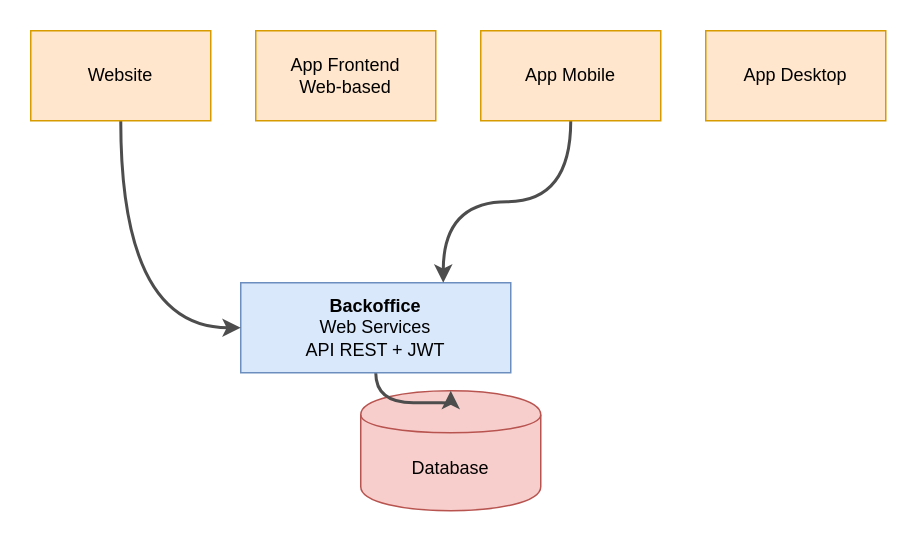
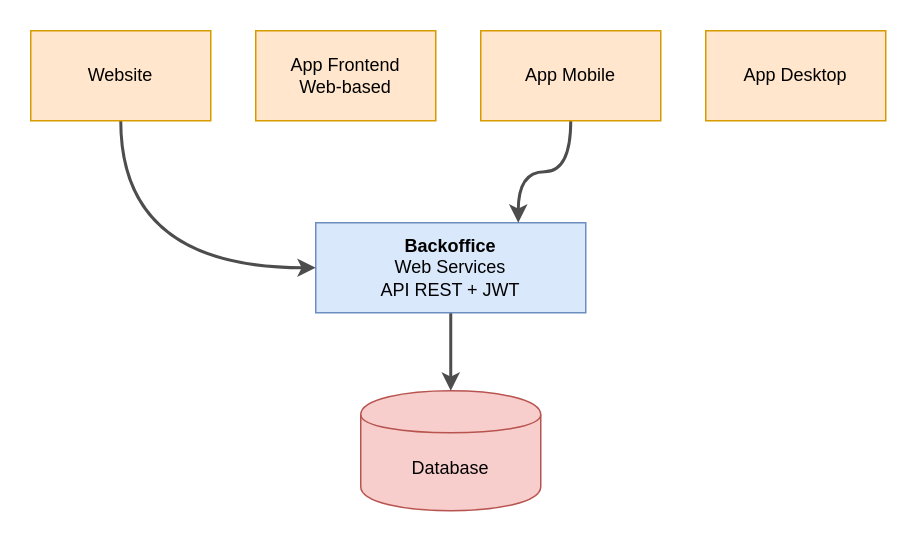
(376, 328) -> (451, 268)
